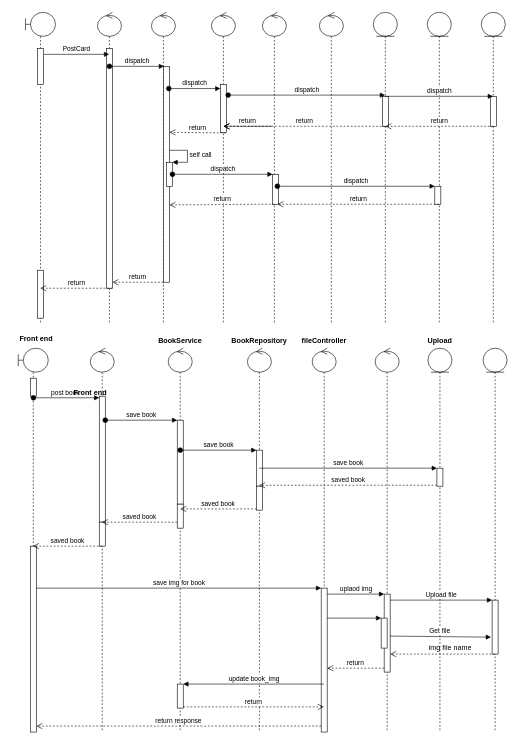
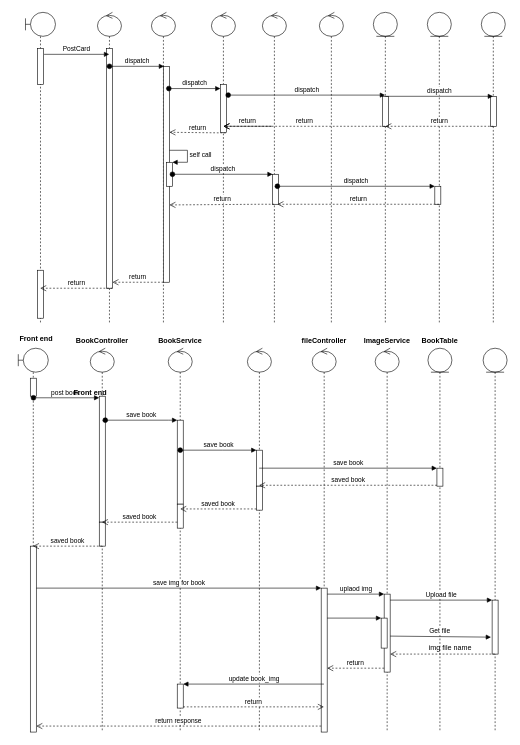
none -> (102, 341)
(260, 341) -> none
none -> (387, 341)
(440, 341) -> (440, 341)
